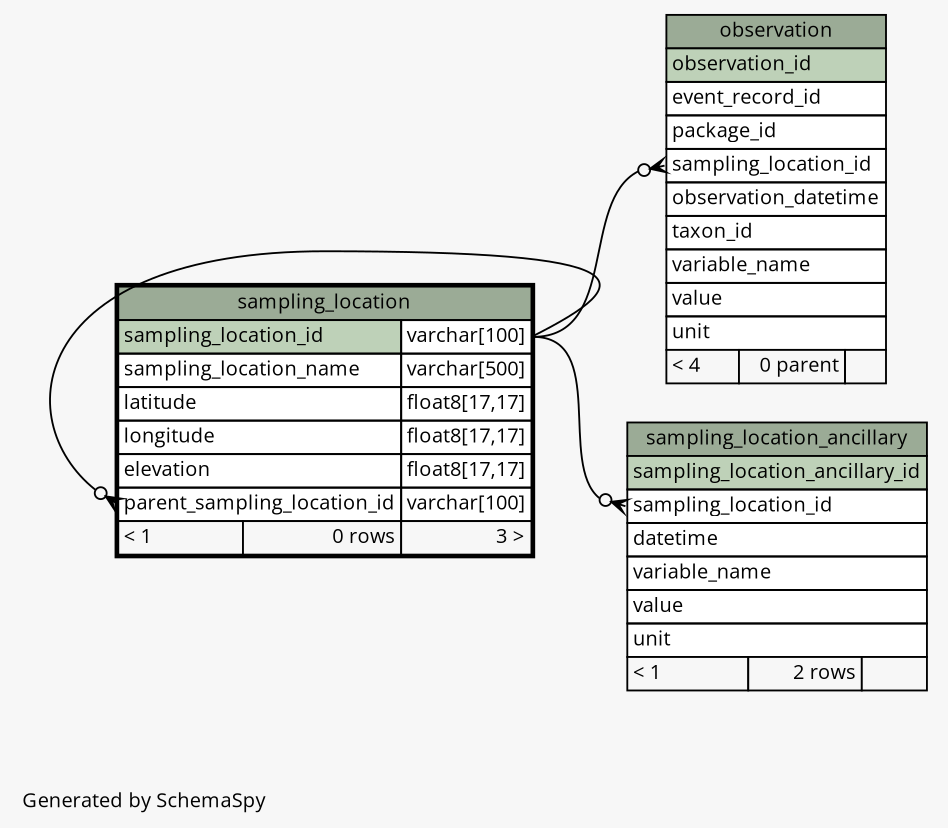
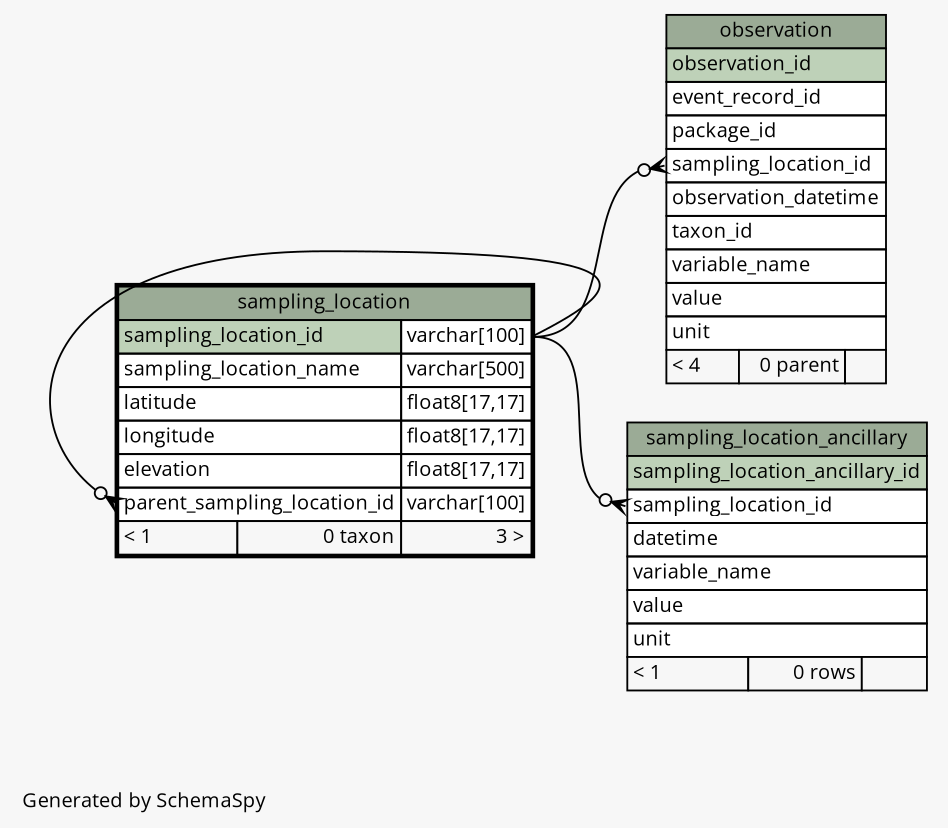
(364, 537) -> (359, 537)
(825, 673) -> (825, 673)
